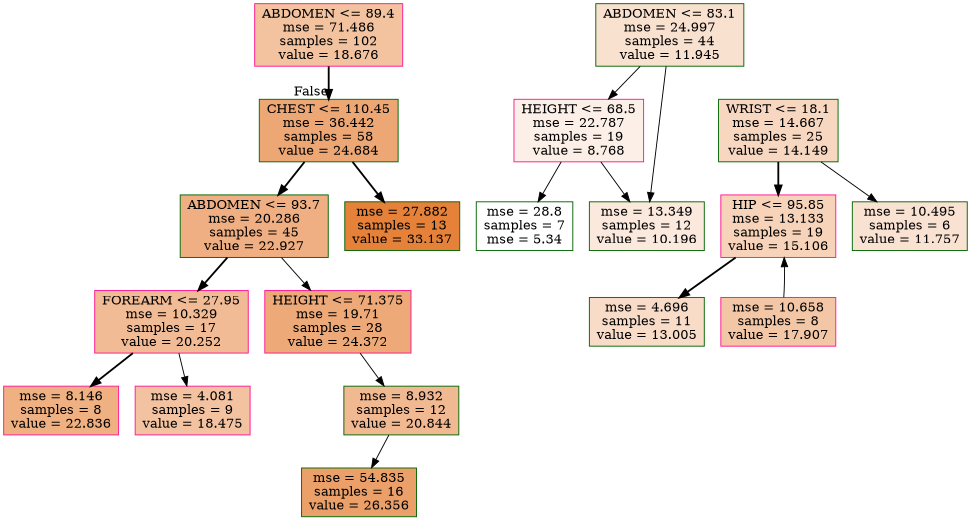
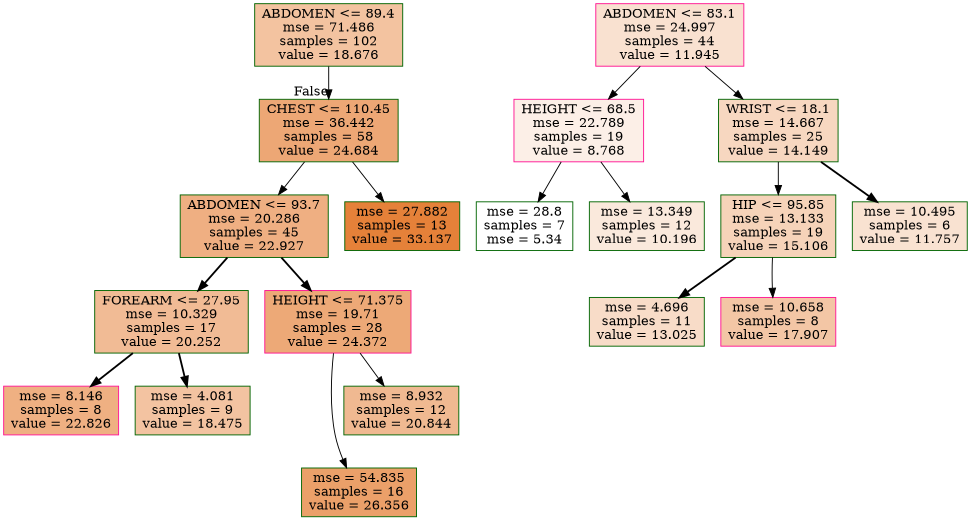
(329, 35) -> (329, 35)
(670, 35) -> (670, 35)
(329, 78) -> (329, 78)
(658, 129) -> (720, 80)
(579, 131) -> (579, 131)
(778, 174) -> (778, 174)
(294, 175) -> (294, 175)
(365, 178) -> (365, 178)
(845, 179) -> (845, 179)
(778, 226) -> (778, 226)
(293, 270) -> (293, 270)
(784, 282) -> (772, 273)
(171, 322) -> (171, 322)
(647, 322) -> (647, 322)
(182, 365) -> (182, 365)
(61, 411) -> (61, 411)
(193, 411) -> (193, 411)
(382, 447) -> (332, 407)
